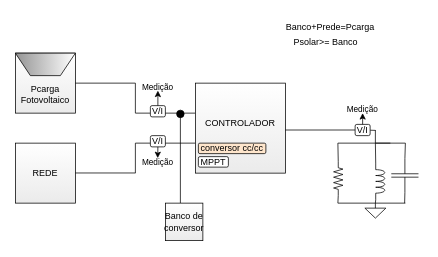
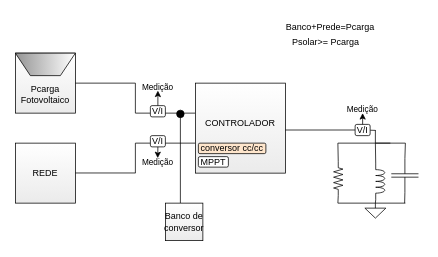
(326, 42) -> (326, 42)
